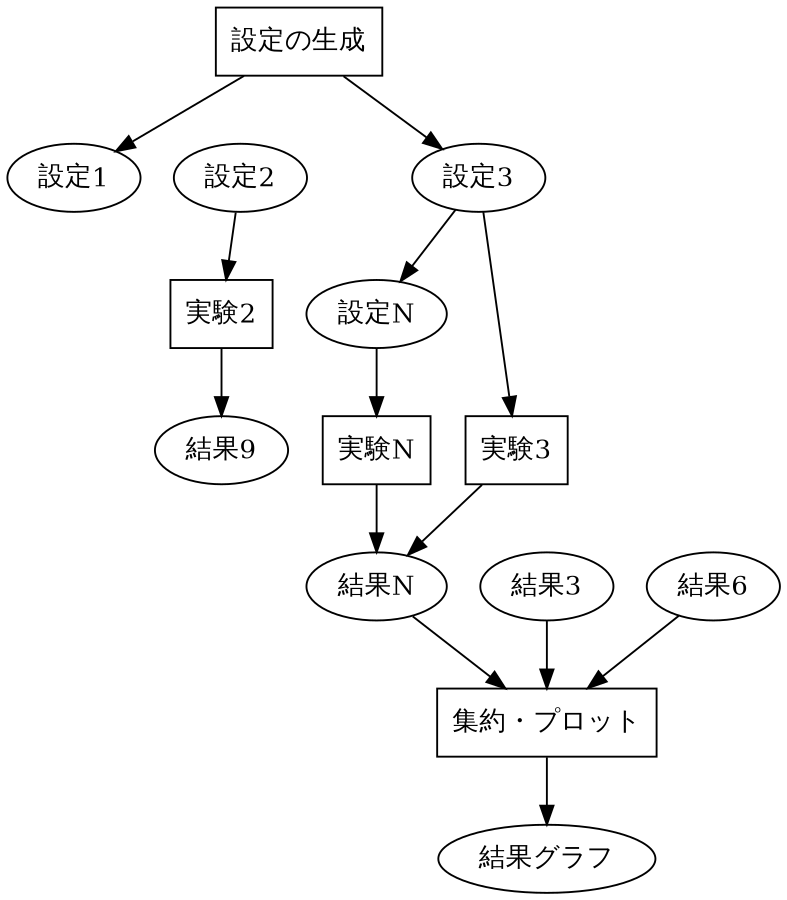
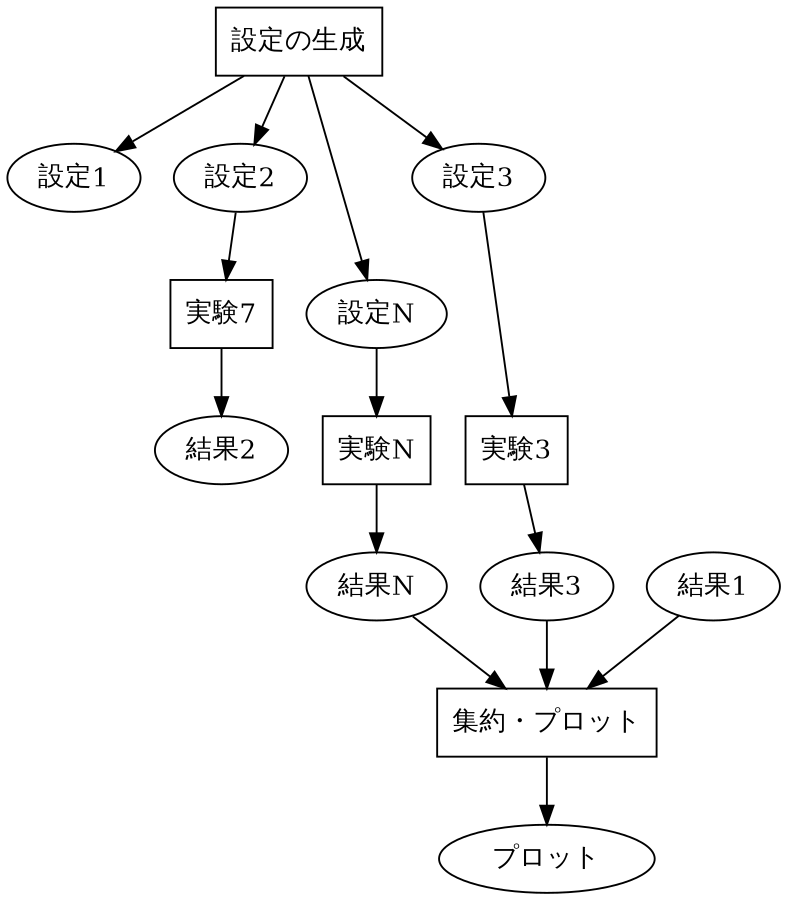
none -> (273, 102)
(434, 238) -> (335, 168)
(222, 314) -> (222, 314)
(222, 450) -> (222, 450)
(452, 513) -> (530, 509)
(713, 586) -> (713, 586)
(547, 859) -> (547, 859)
